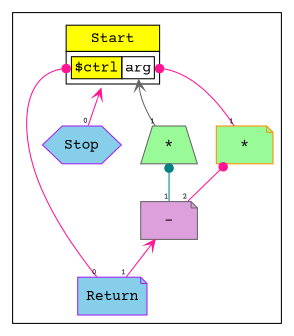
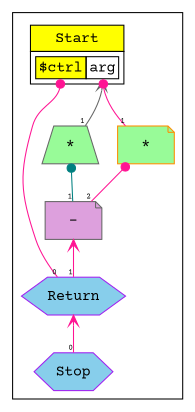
(93, 112) -> (73, 339)
(112, 296) -> (73, 296)
